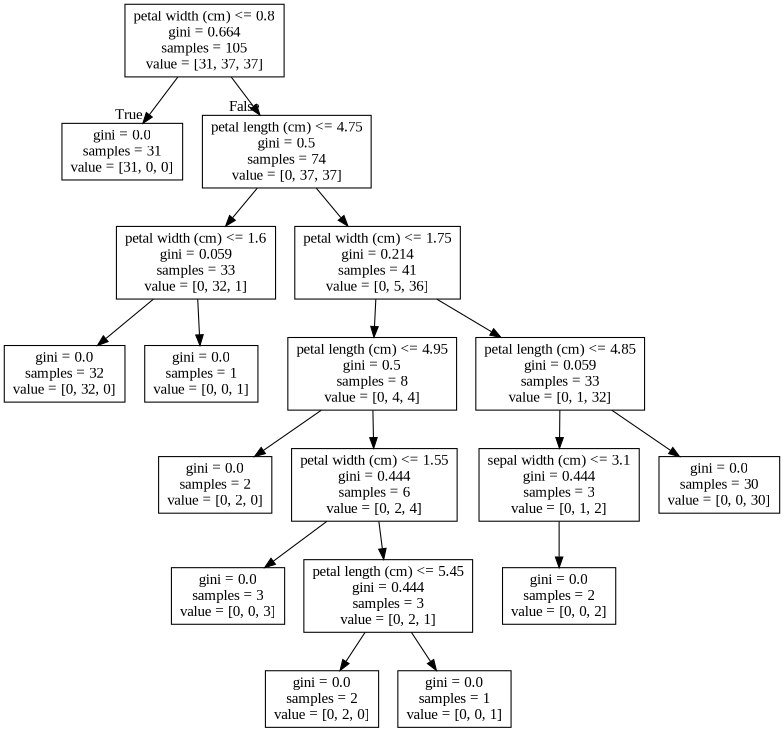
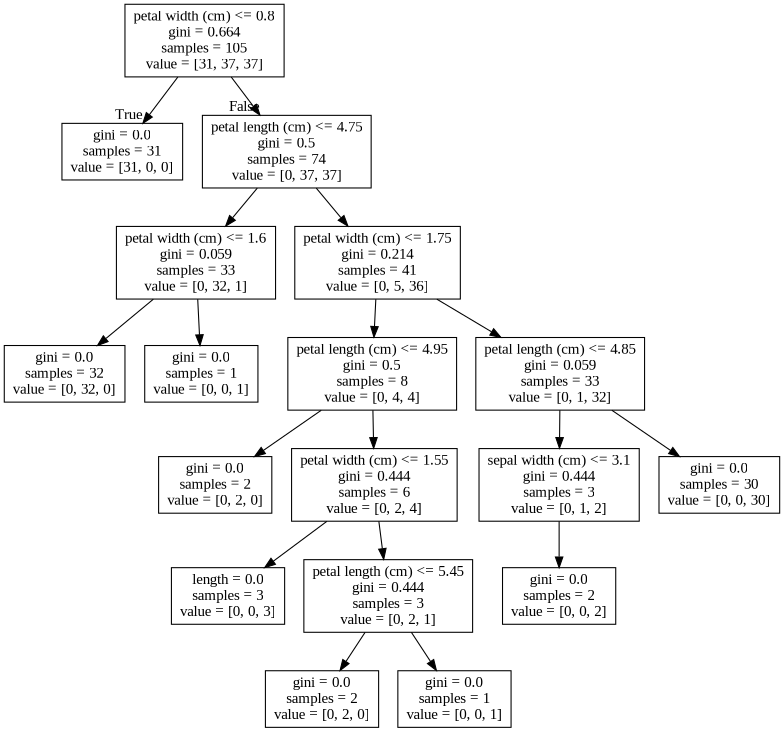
(228, 596) -> (228, 596)
